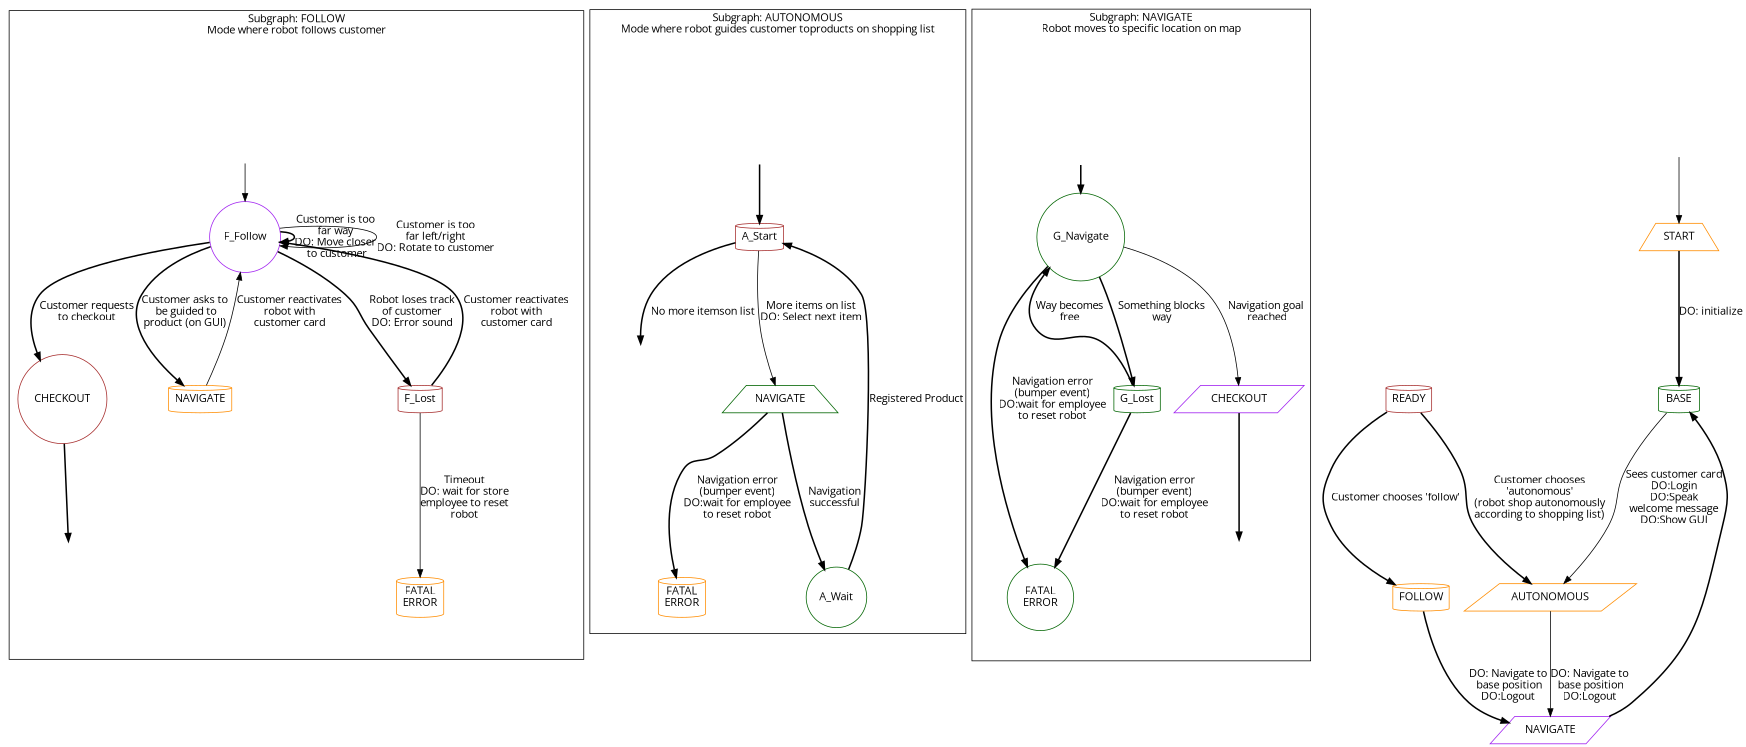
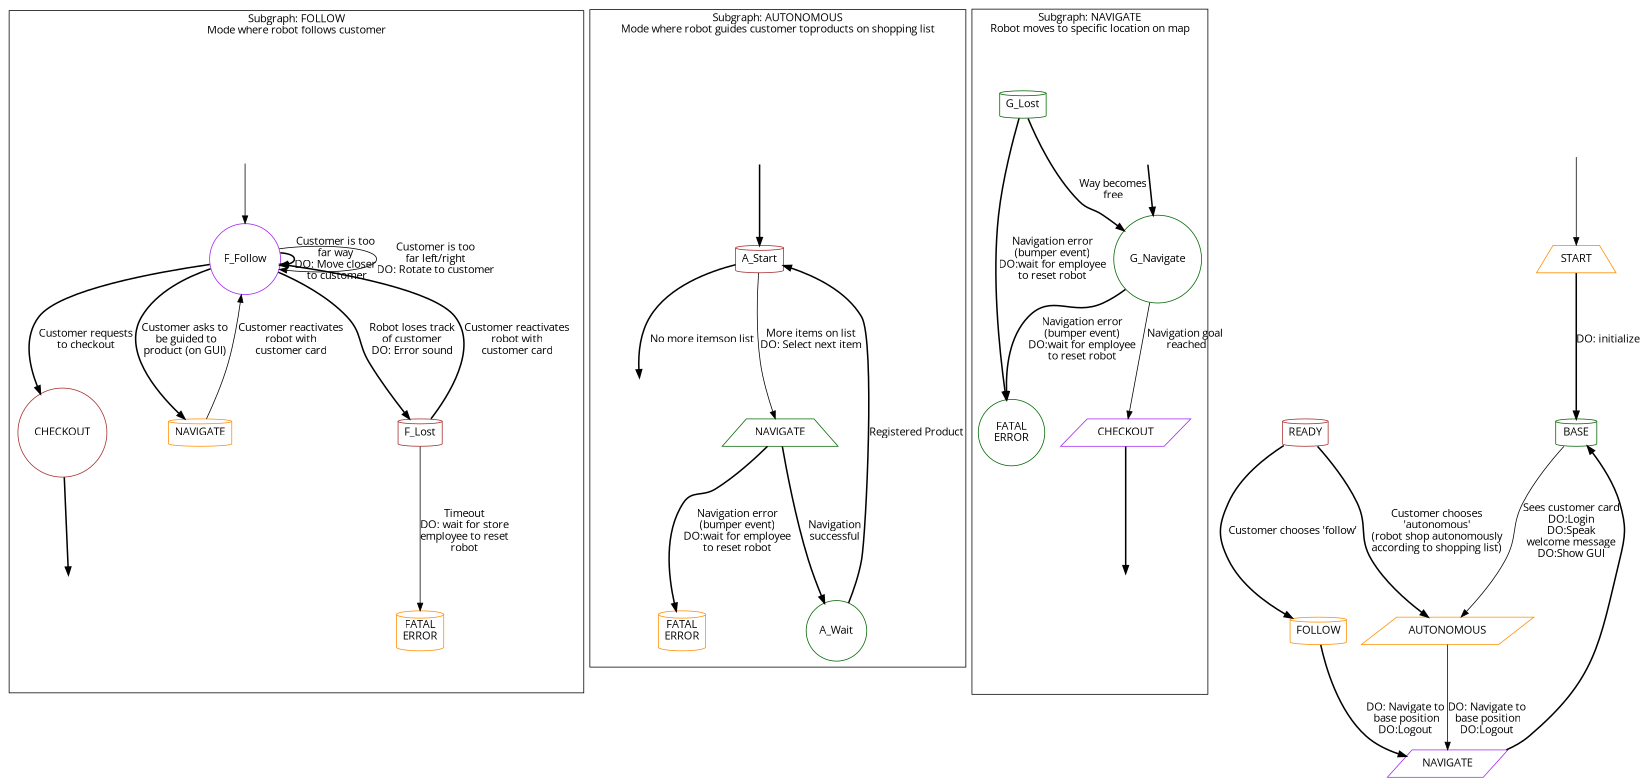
(1118, 327) -> none
